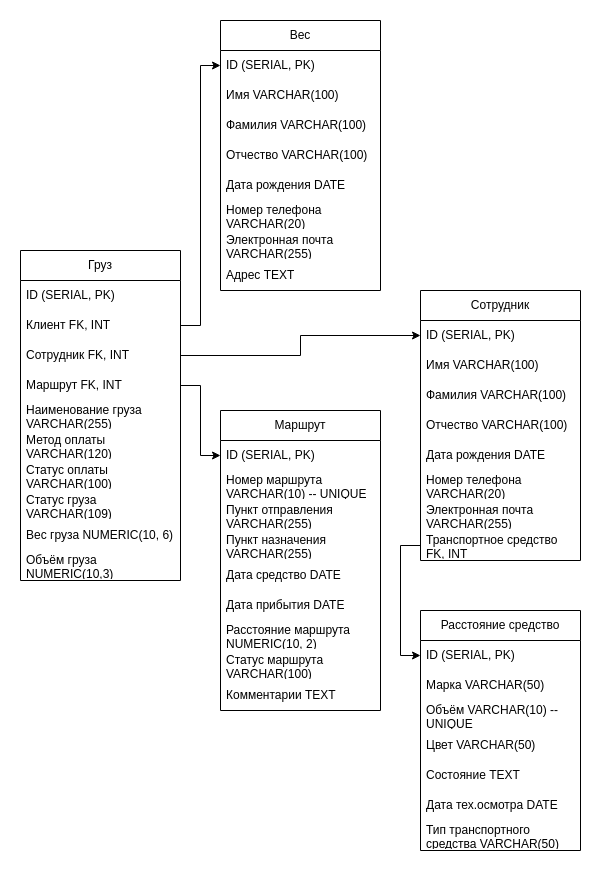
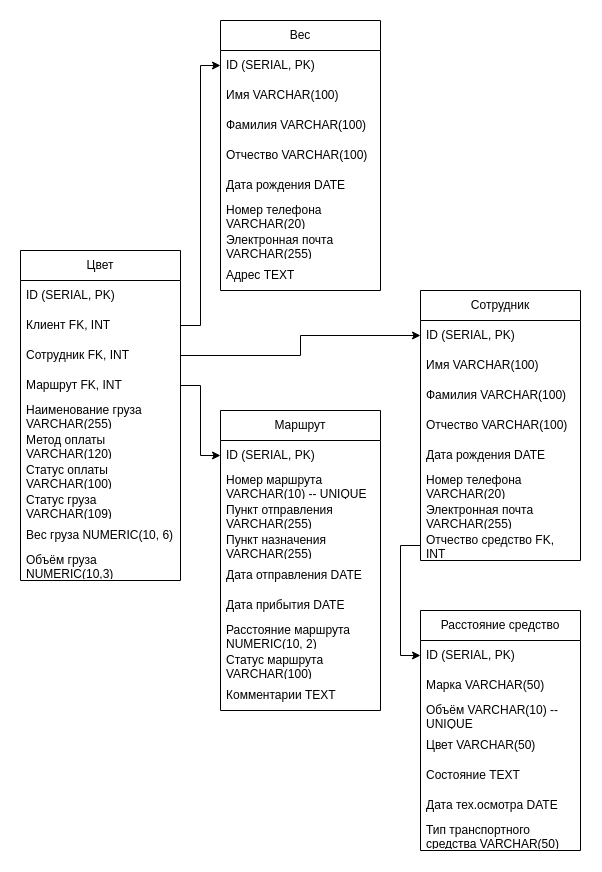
(101, 266) -> (101, 266)
(502, 546) -> (502, 546)
(284, 576) -> (294, 576)
